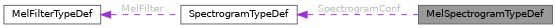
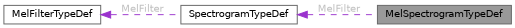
(358, 9) -> (337, 9)
